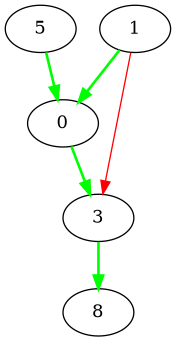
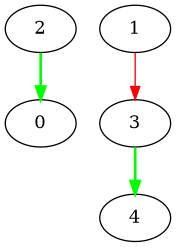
(41, 29) -> (41, 29)
(103, 71) -> none
(78, 164) -> none
(98, 312) -> (135, 218)
